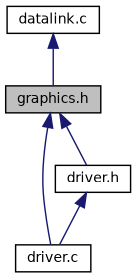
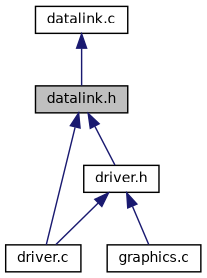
(53, 99) -> (82, 99)
none -> (154, 258)
